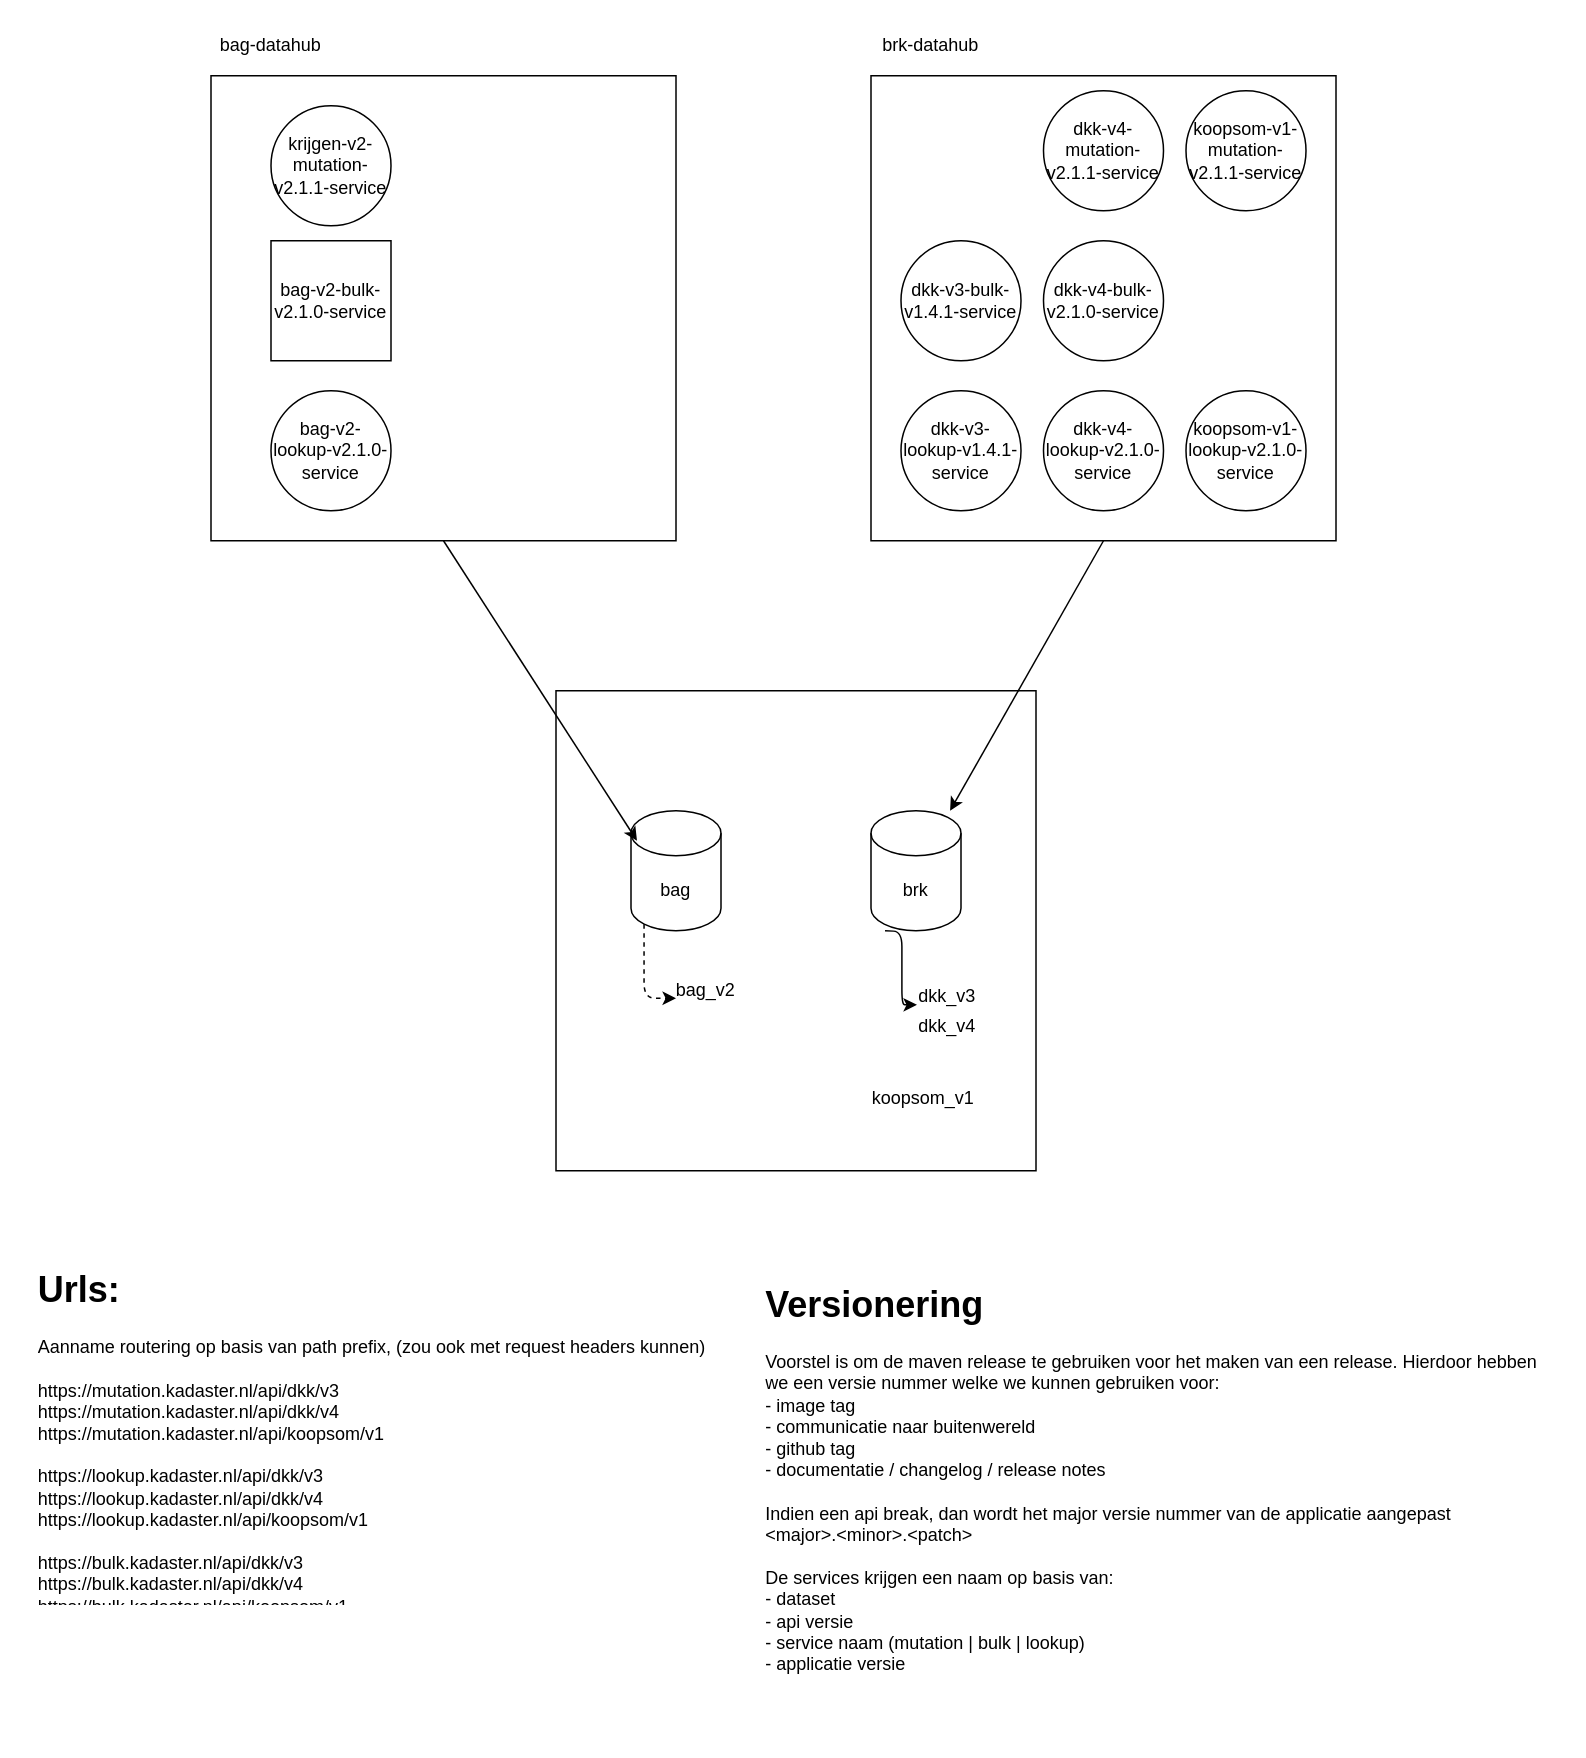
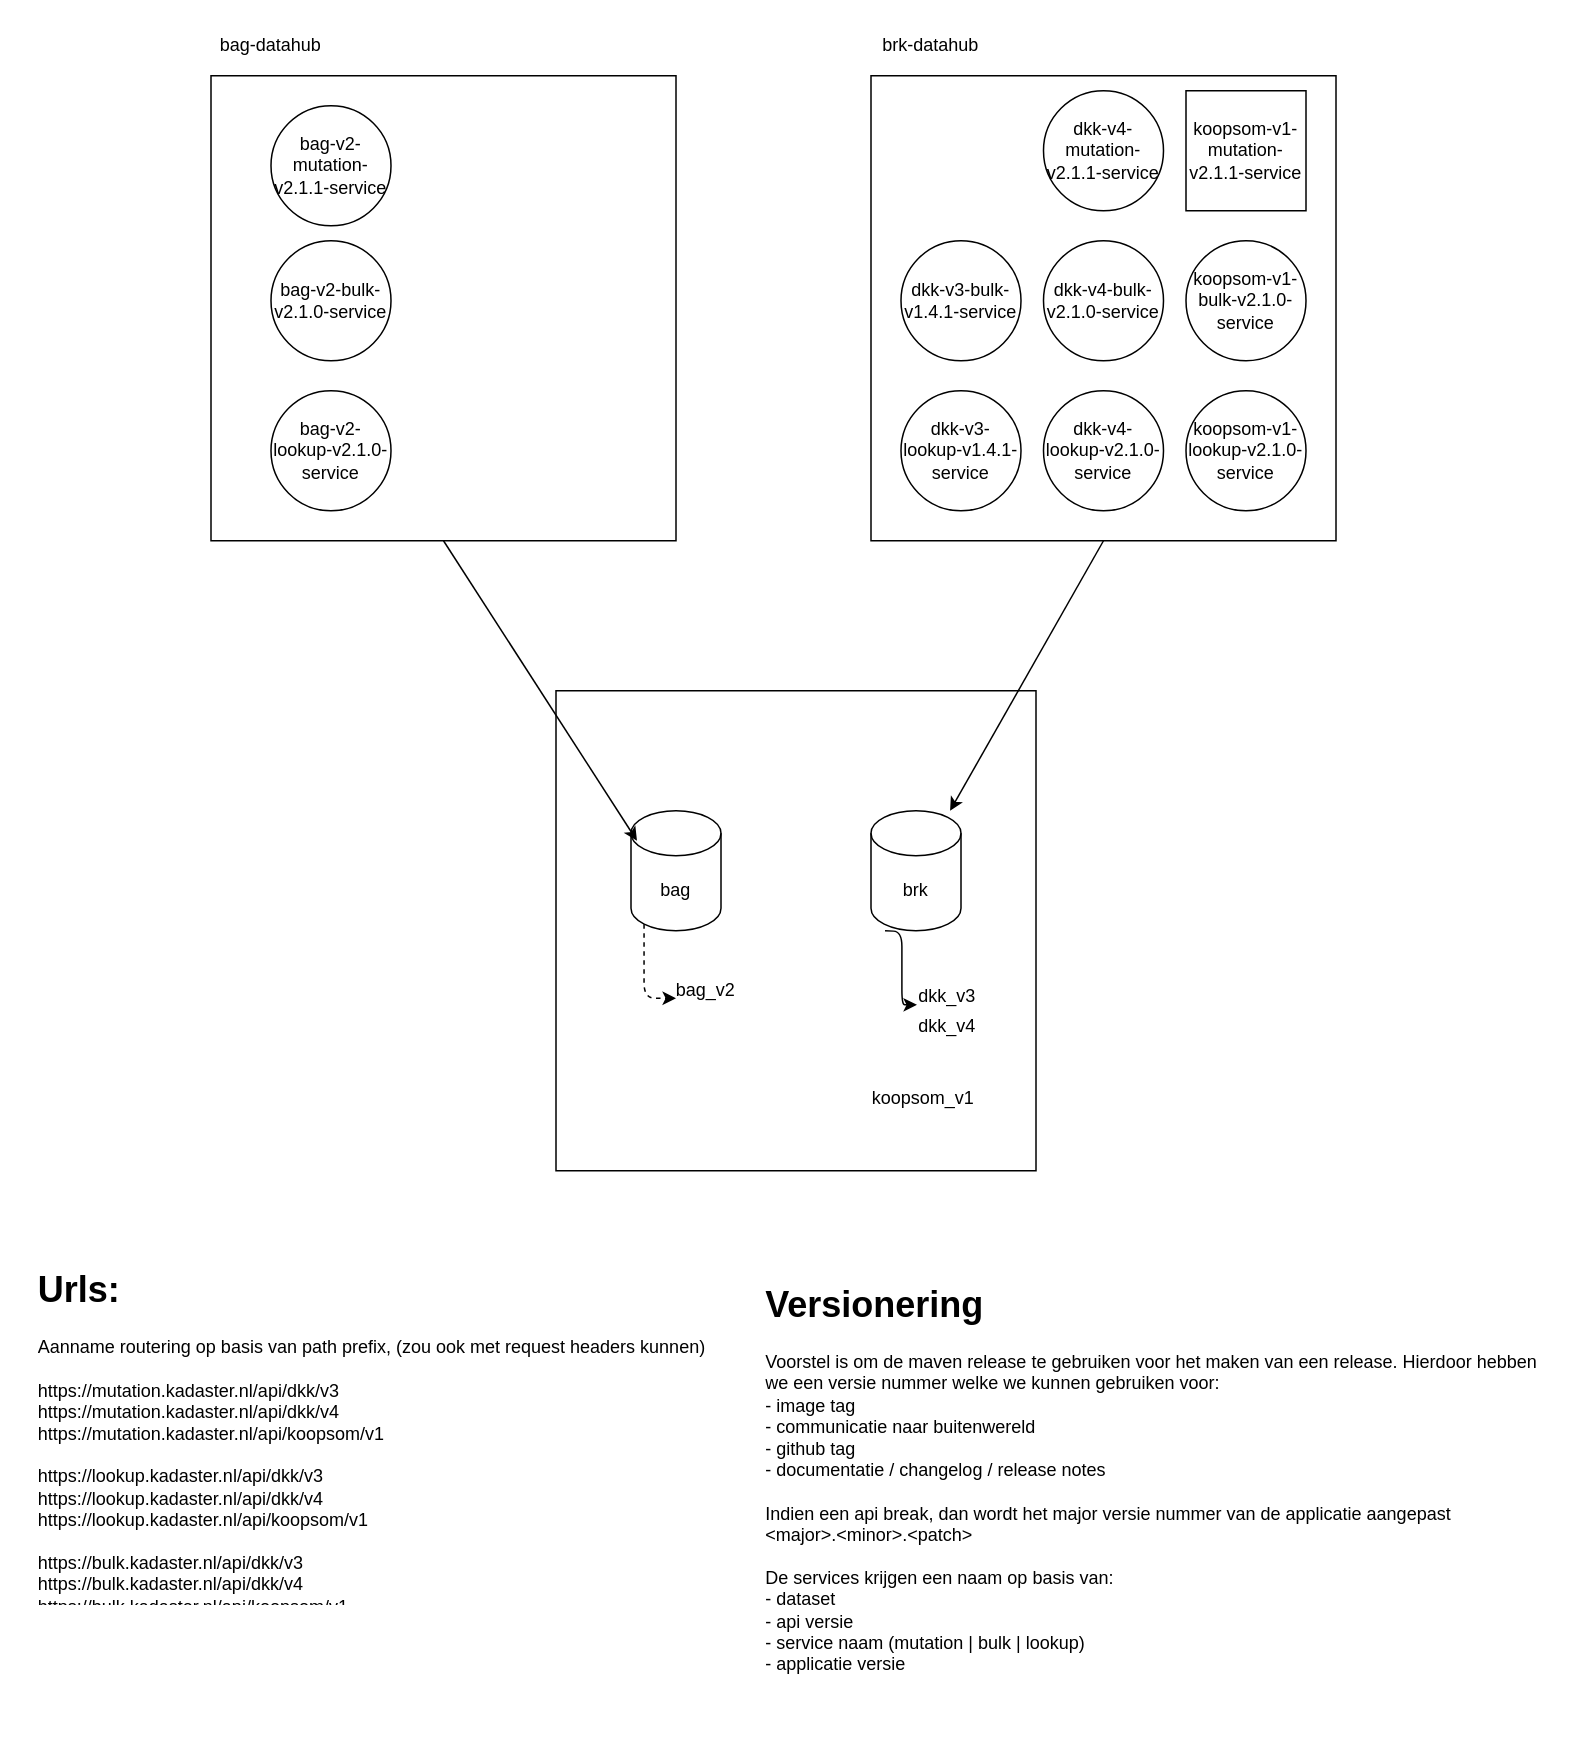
(1246, 151) -> (1246, 151)
(331, 166) -> (331, 166)
(331, 301) -> (331, 301)
none -> (1246, 301)
